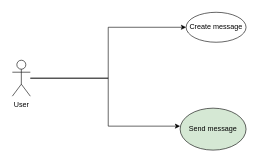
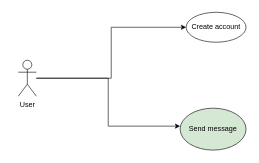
(216, 27) -> (216, 27)
(21, 78) -> (27, 78)
